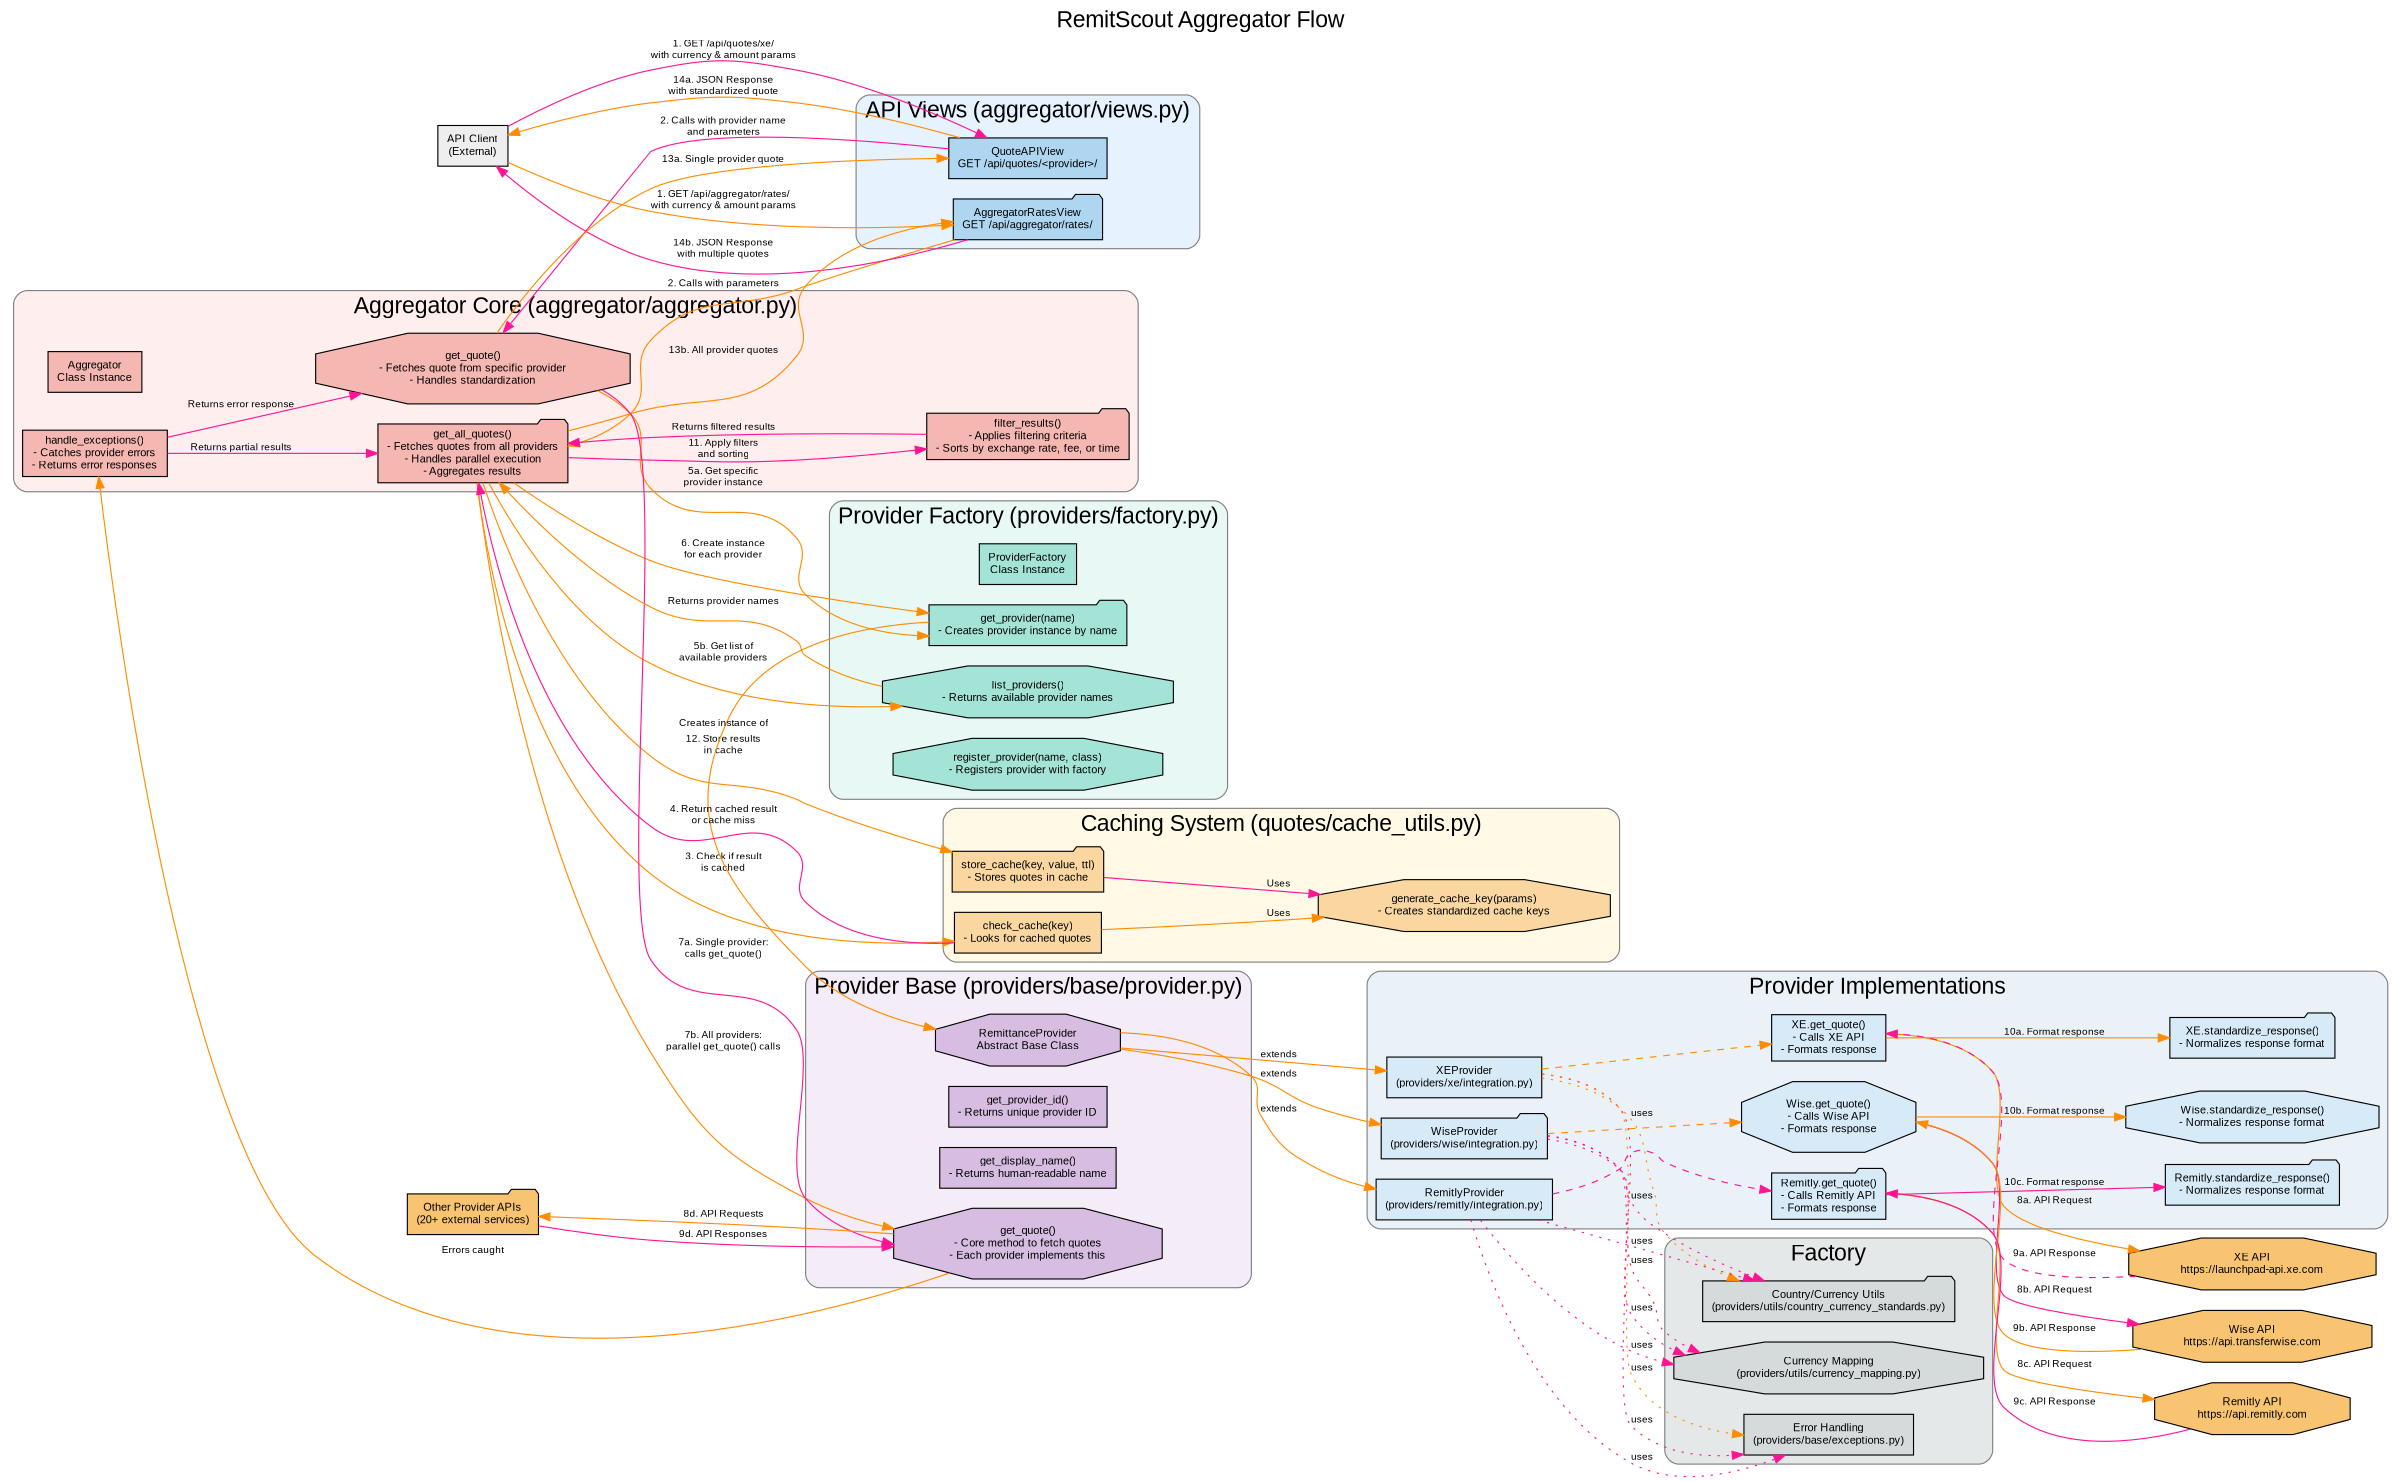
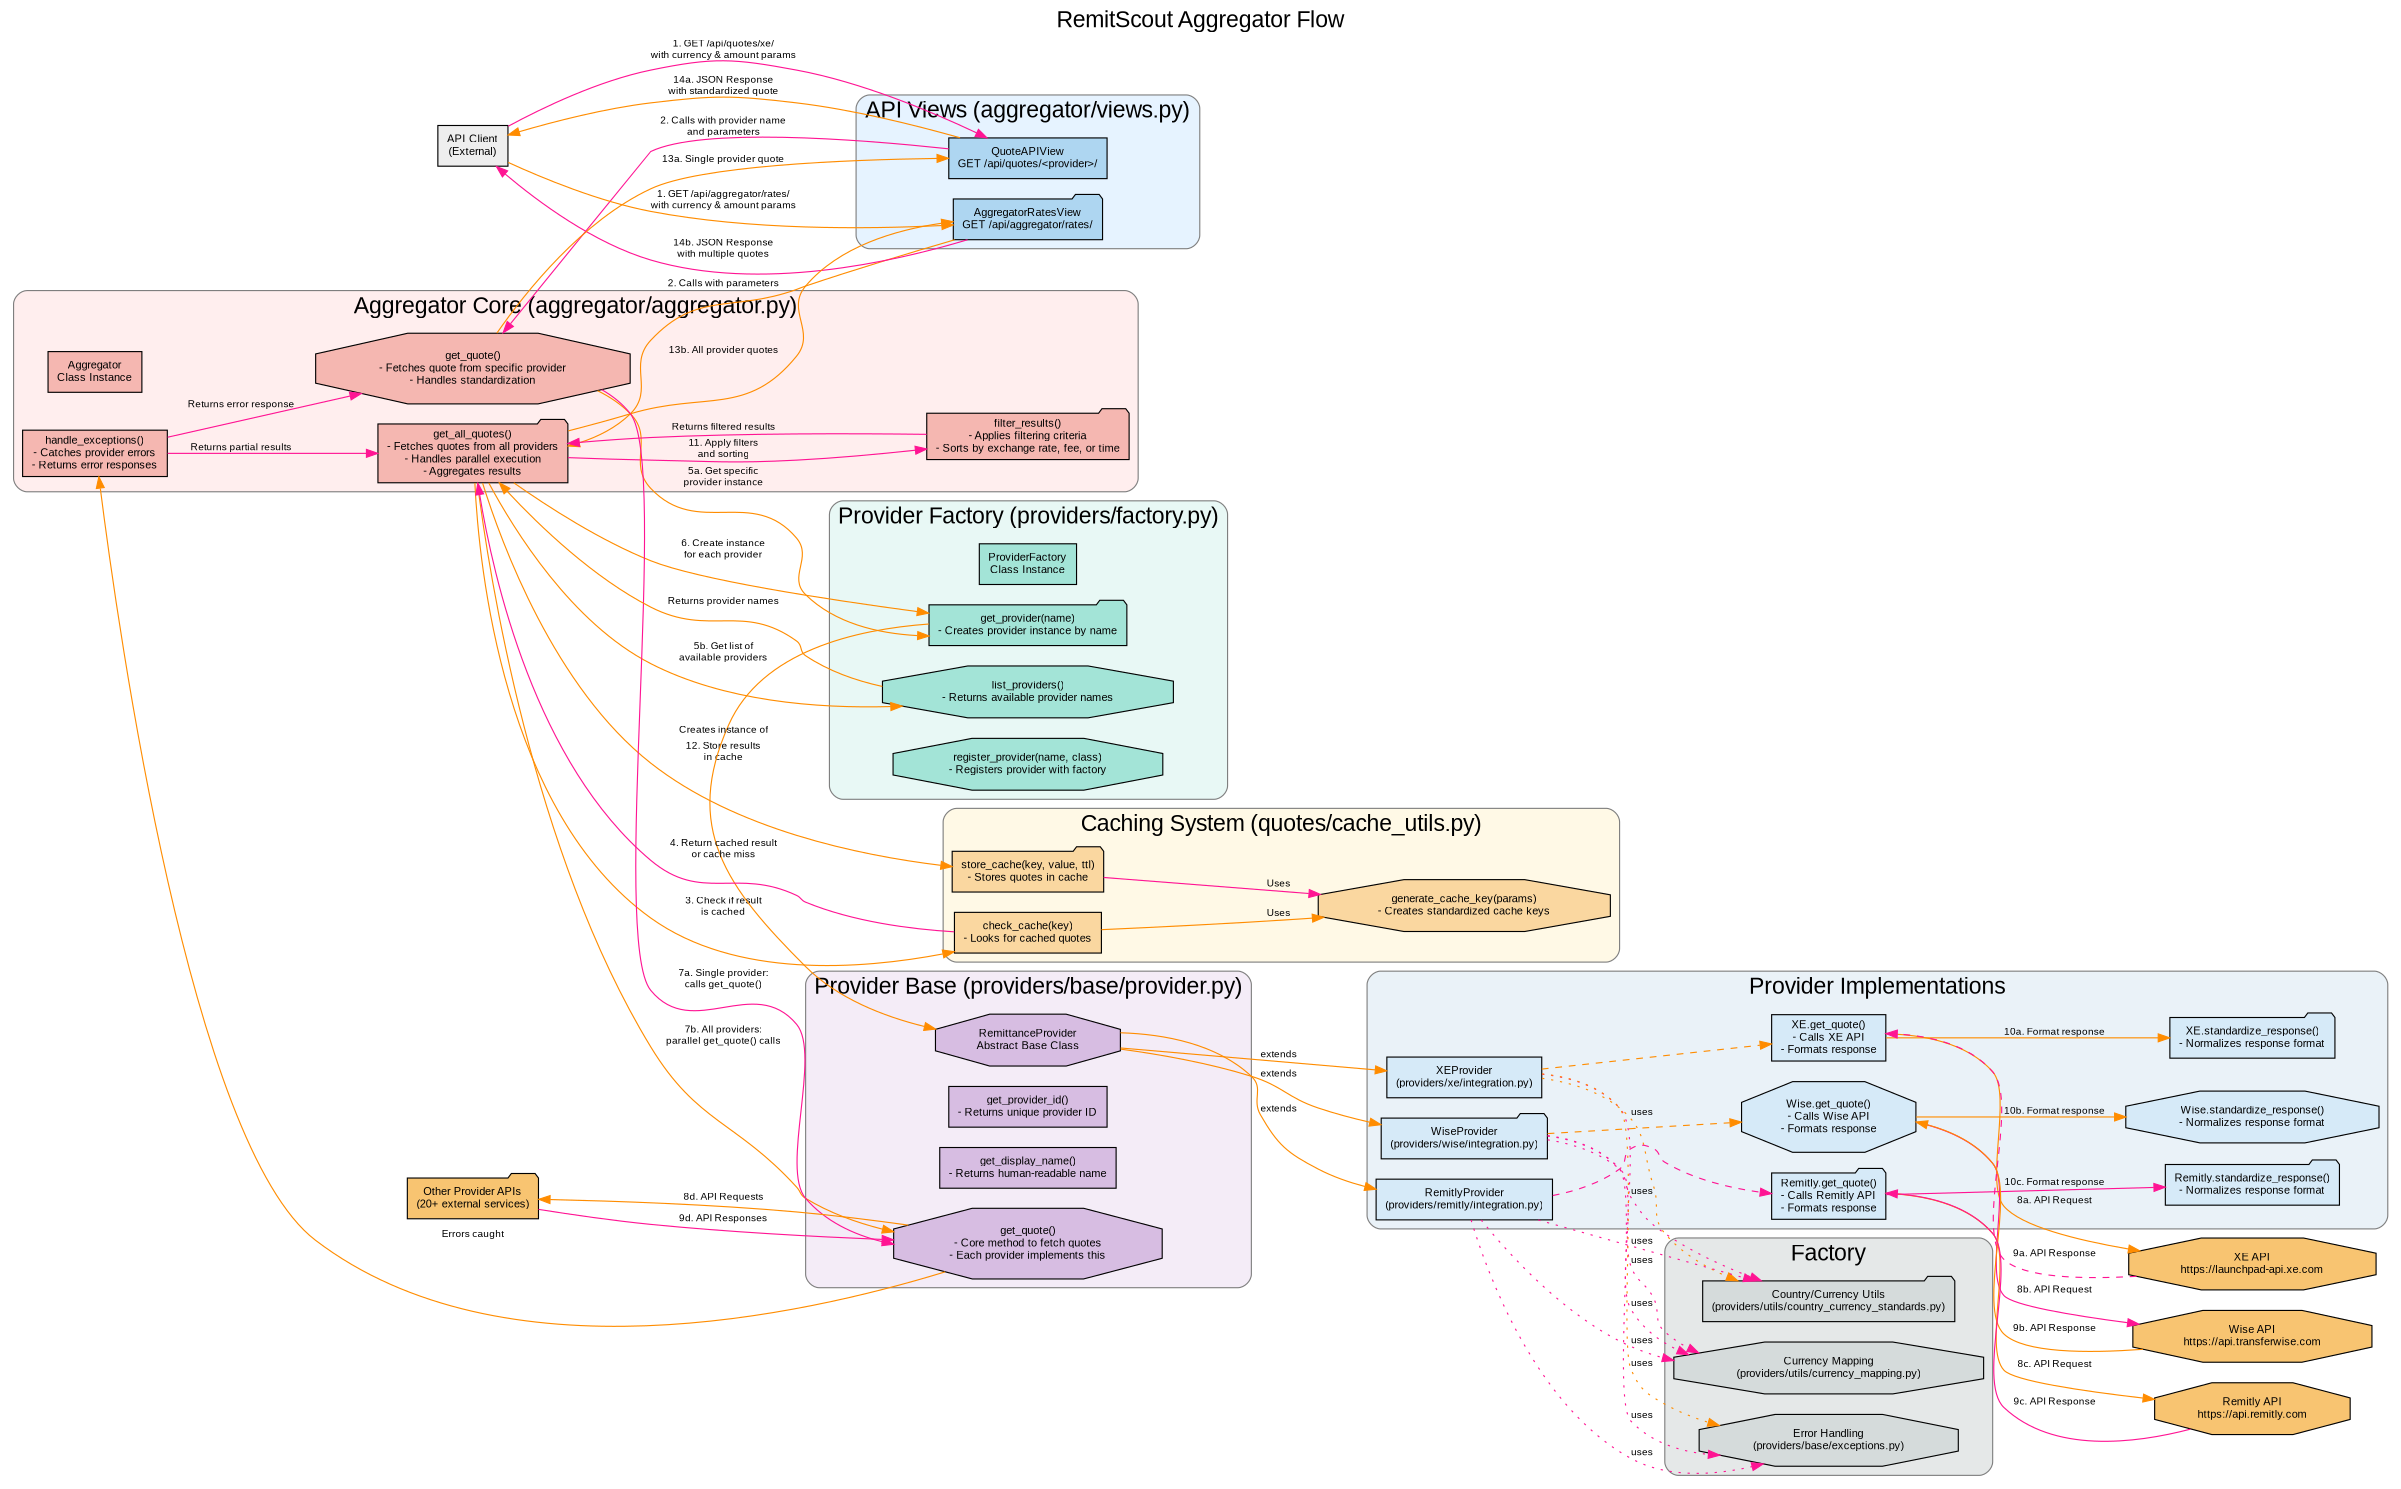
(1829, 1435) -> (1829, 1440)
